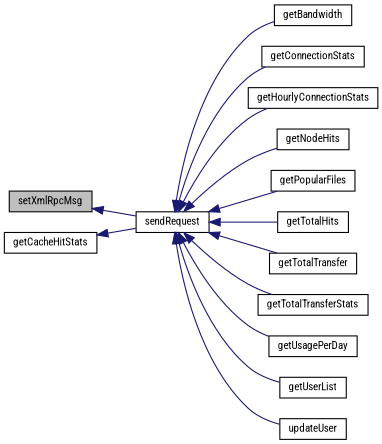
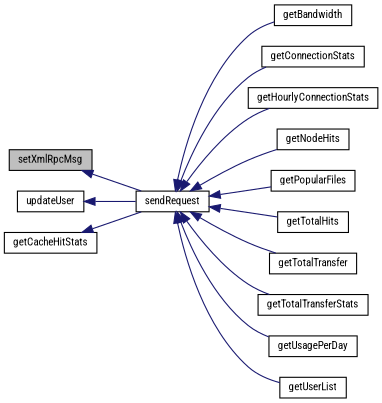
(207, 348) -> (116, 201)
